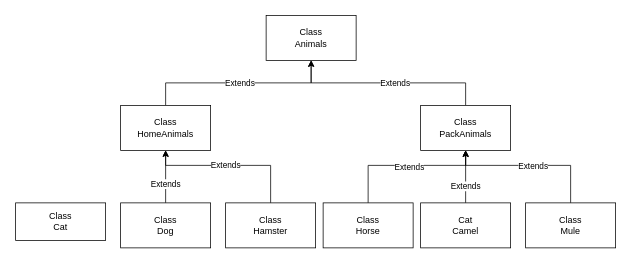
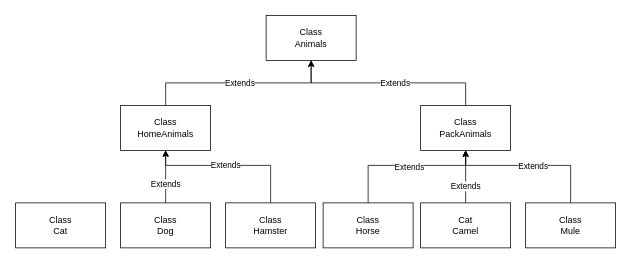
(60, 222) -> (60, 225)
